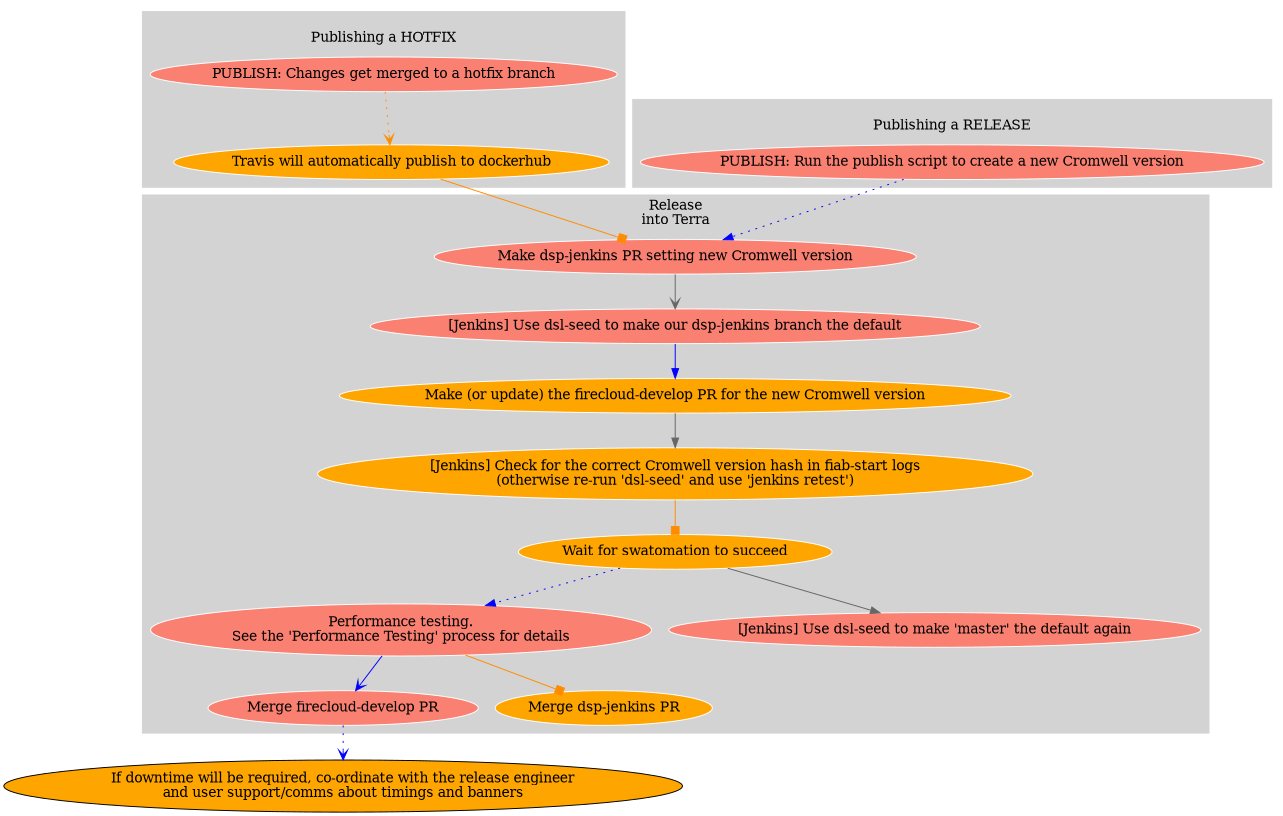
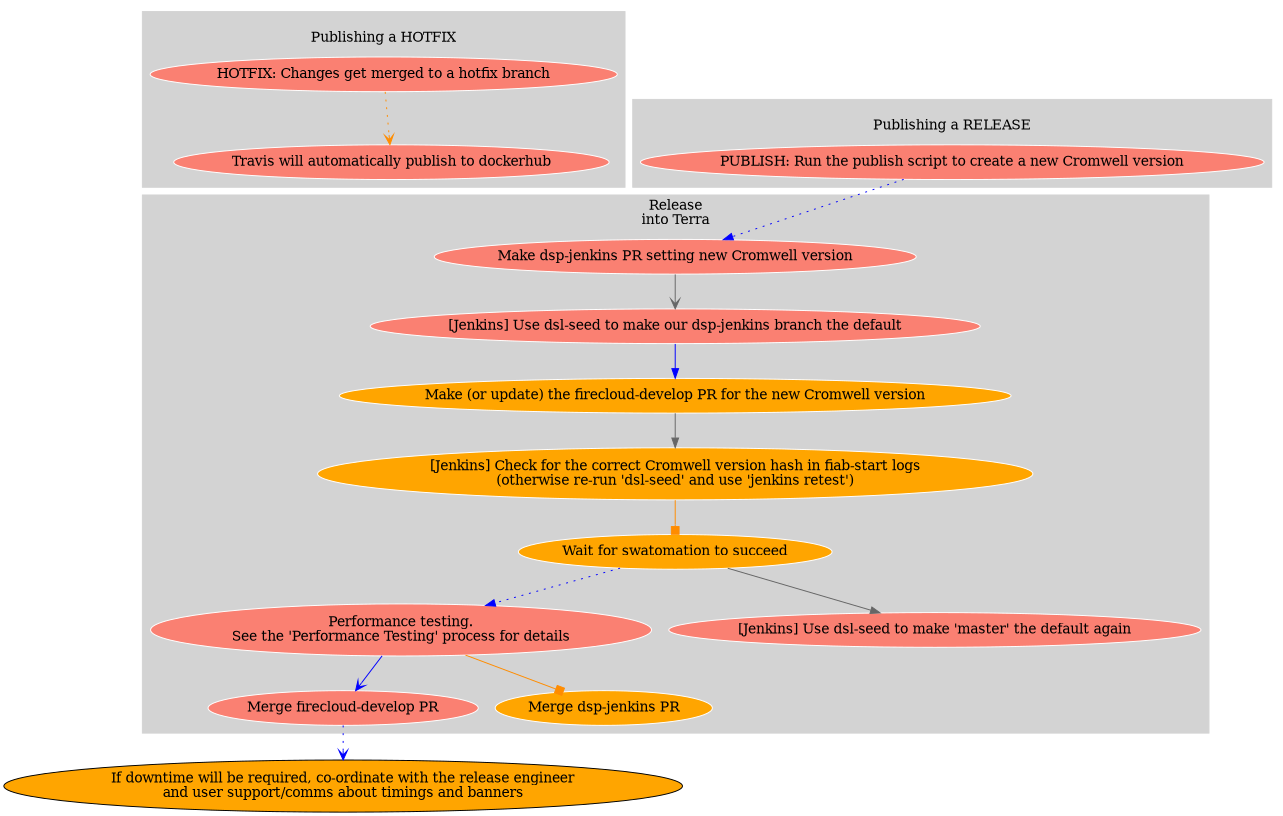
(384, 74) -> (384, 74)
(391, 162) -> (391, 162)
(528, 208) -> none
